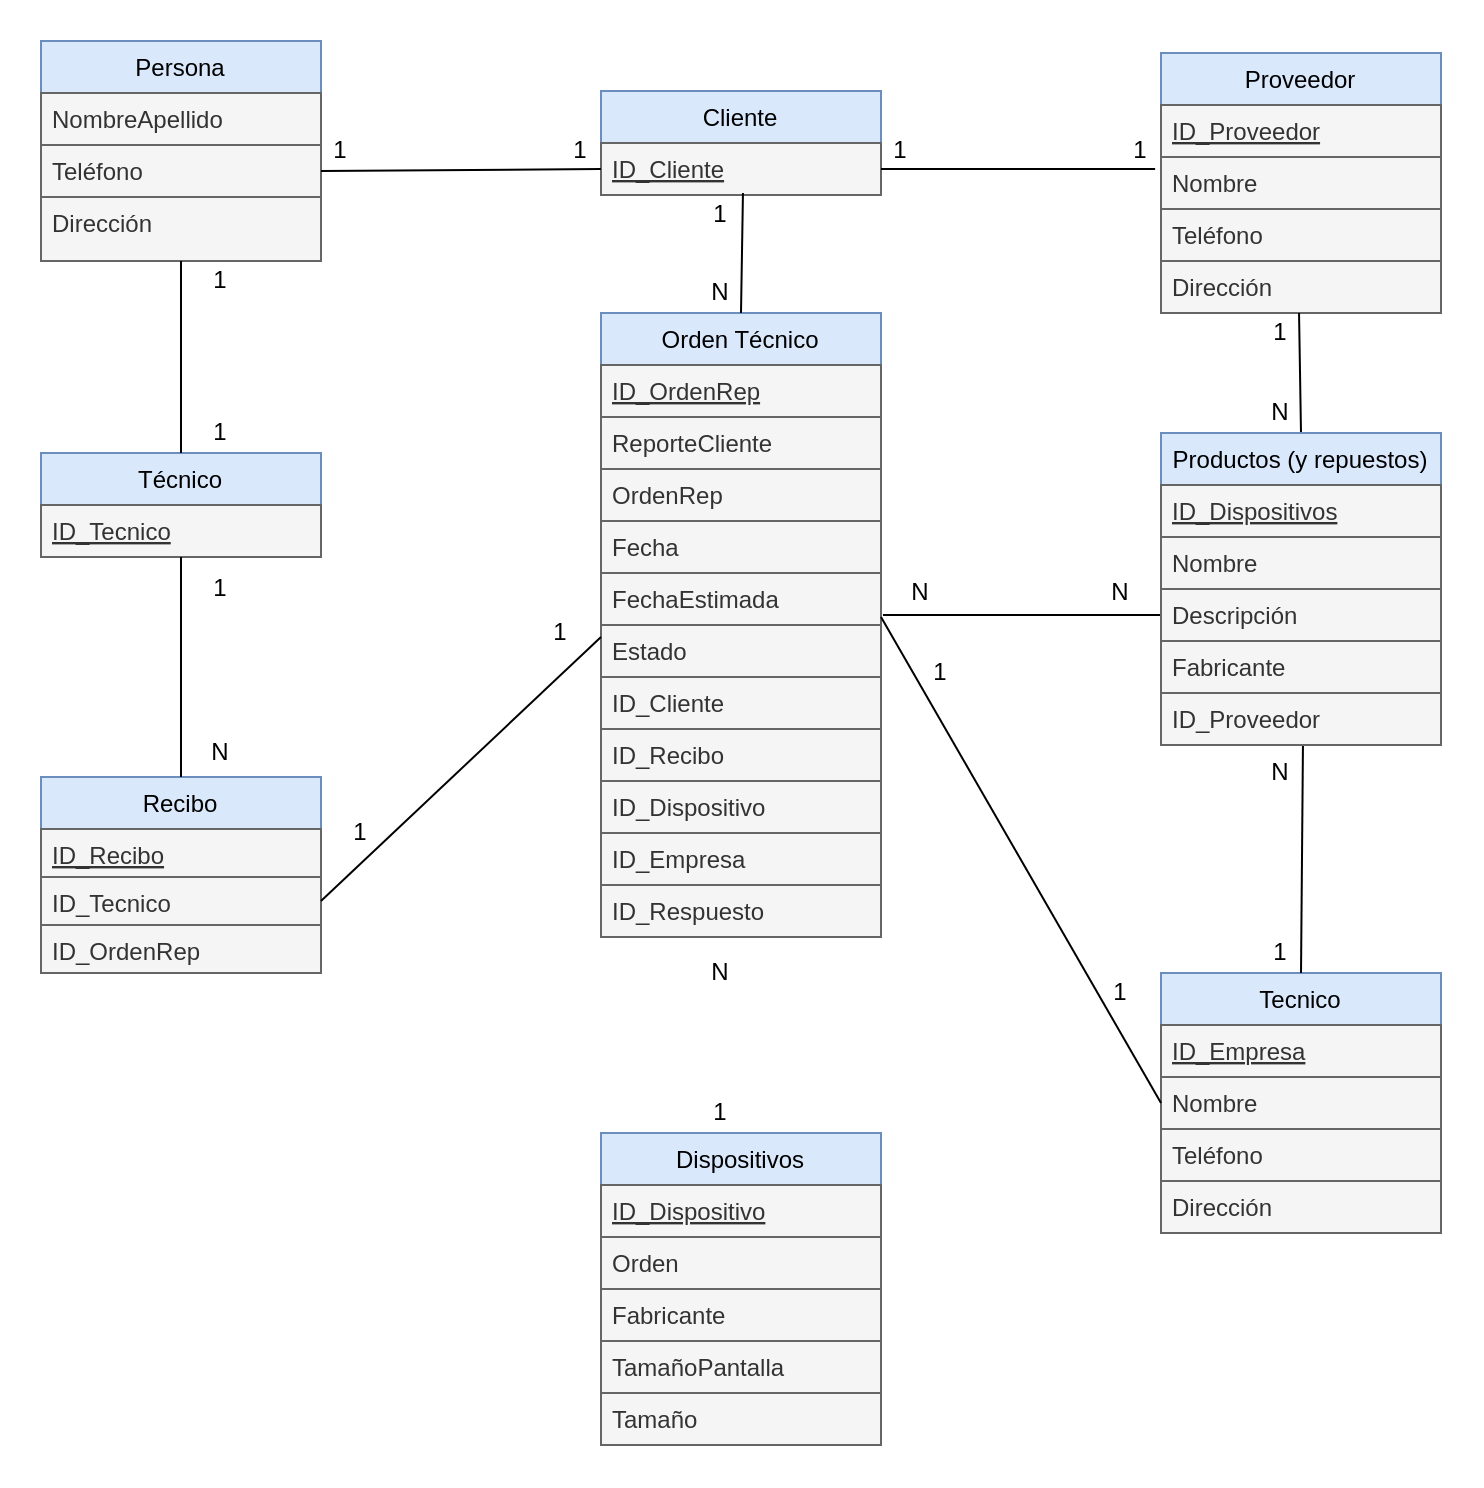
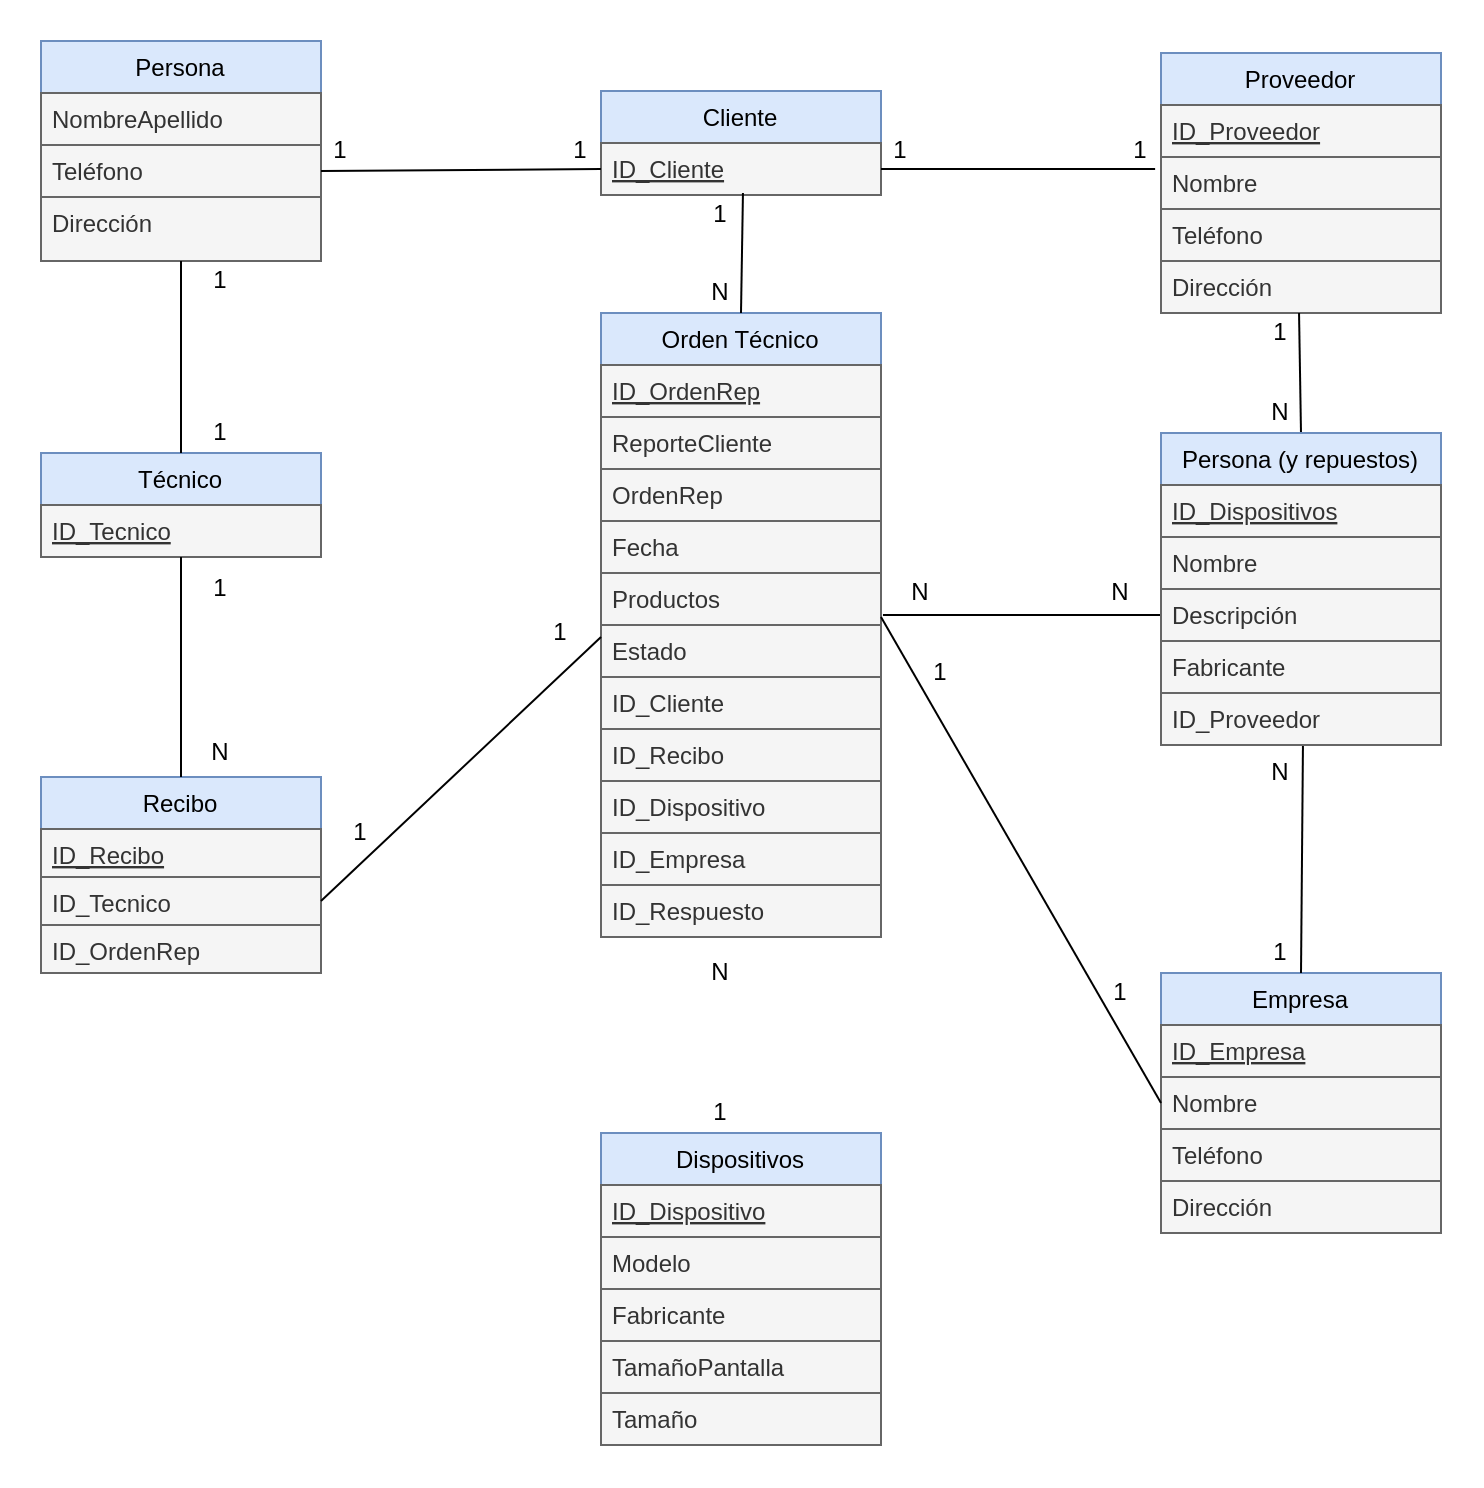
(1300, 460) -> (1300, 460)
(696, 600) -> (672, 600)
(1300, 1000) -> (1300, 1000)
(646, 1264) -> (649, 1264)
